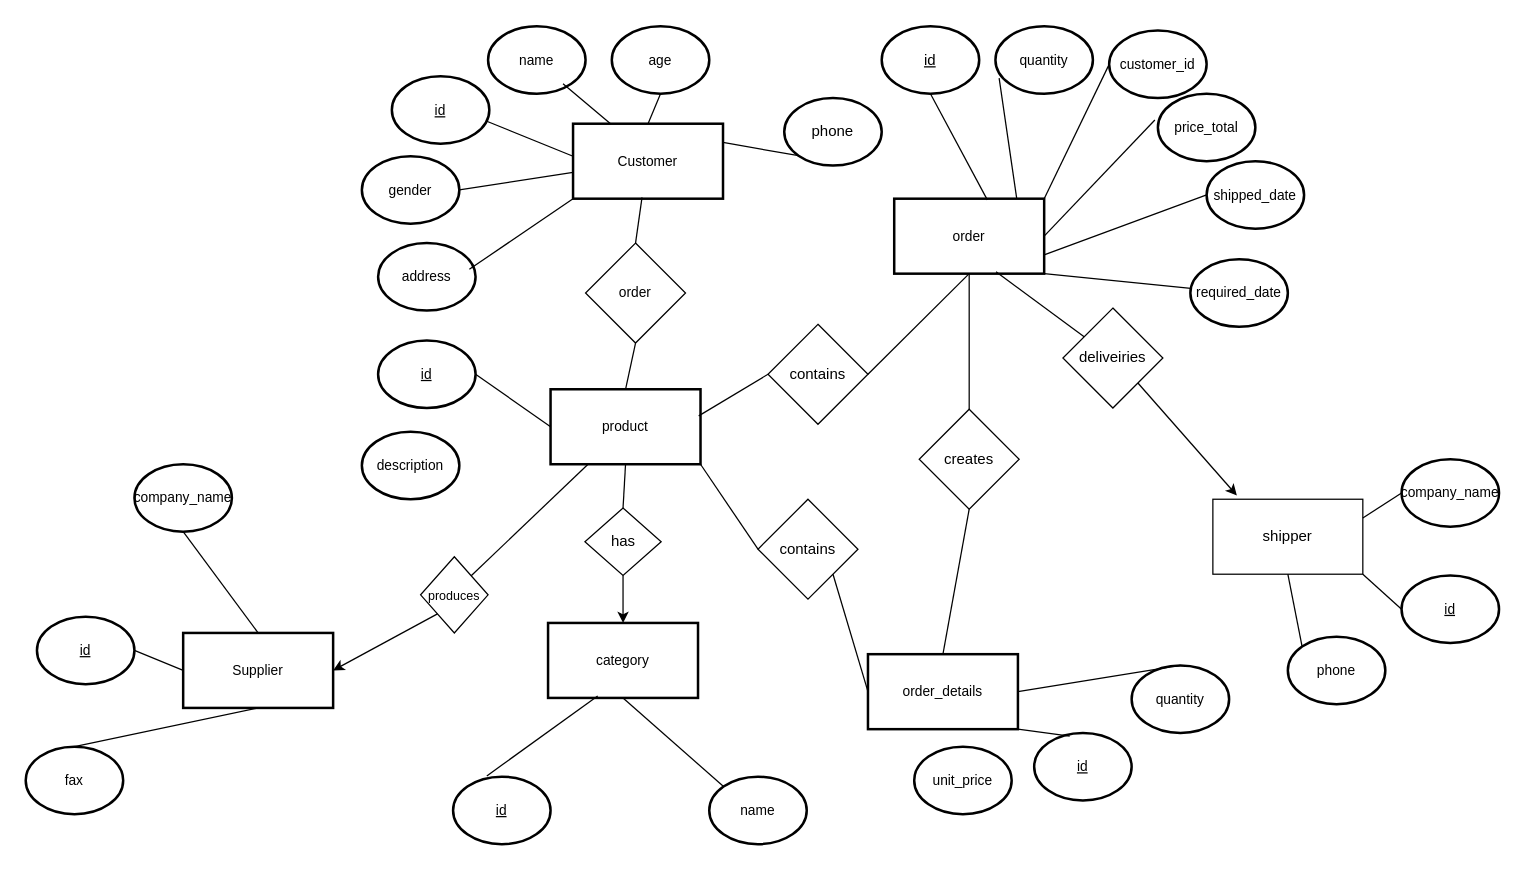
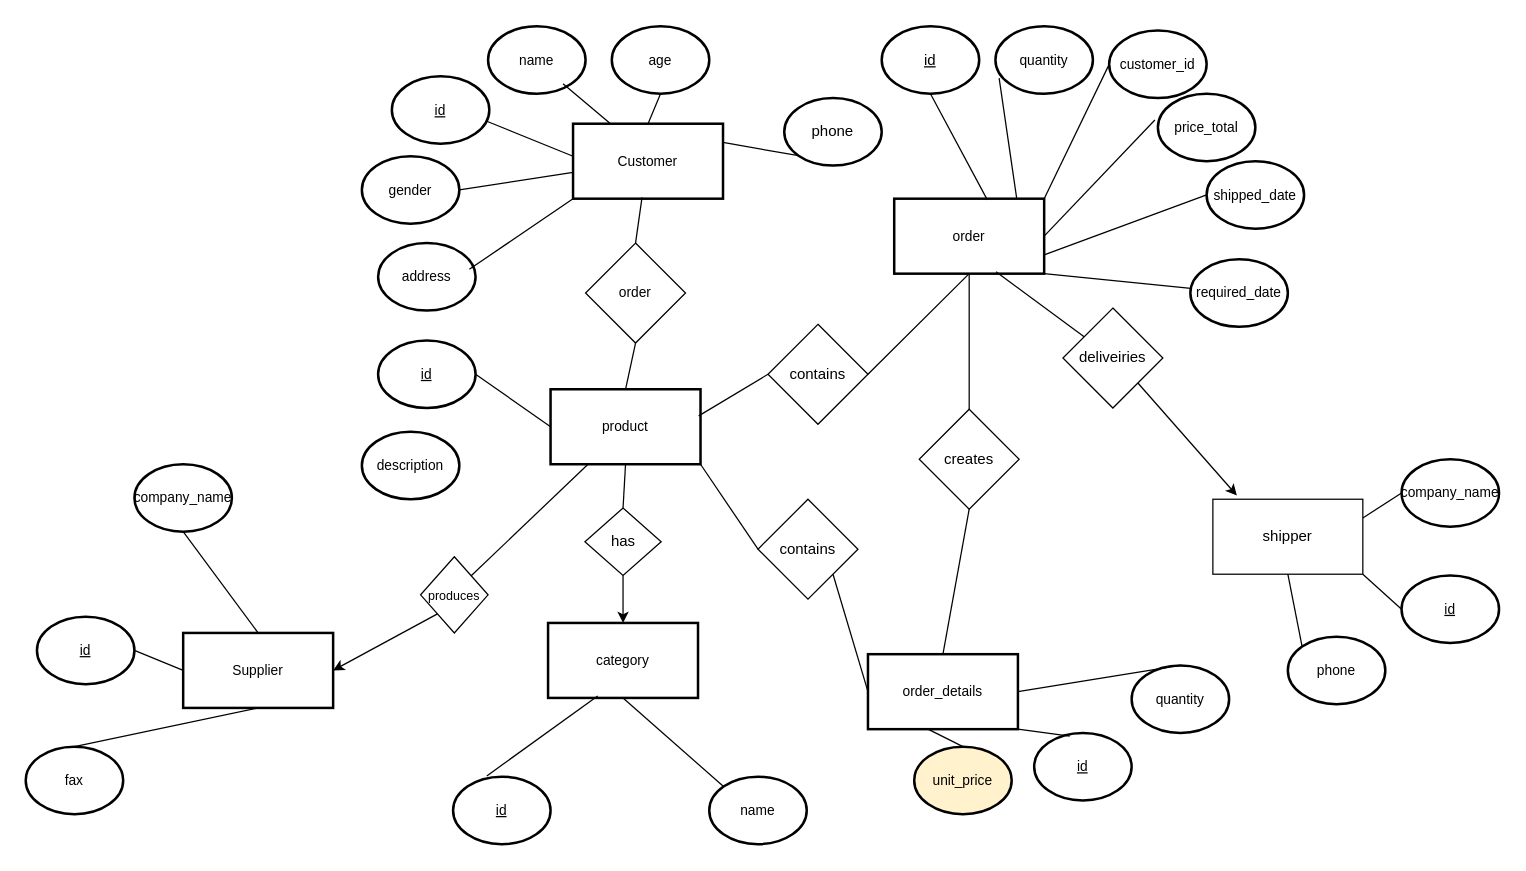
none -> (945, 738)
(963, 781) -> (963, 781)
